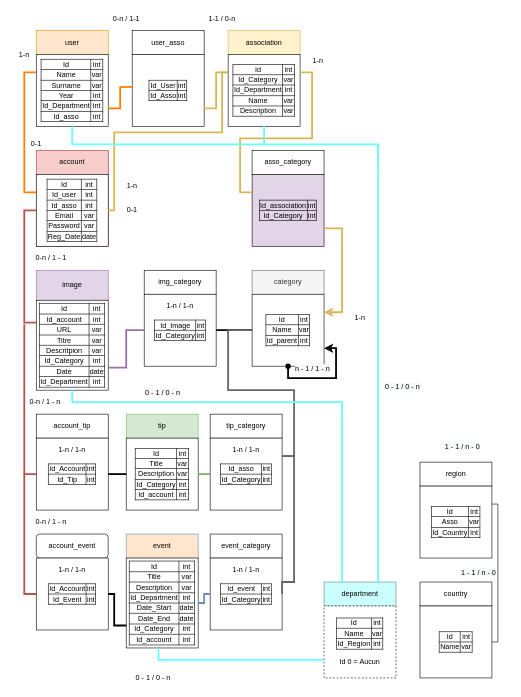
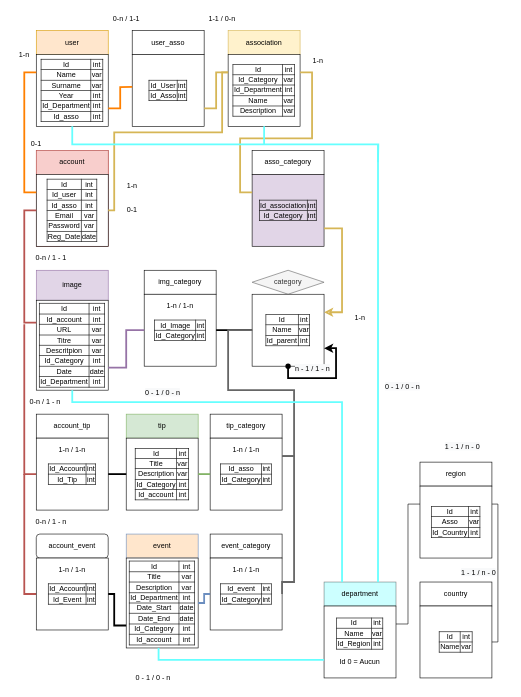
(288, 282) -> (288, 282)
none -> (408, 564)
(360, 642) -> (360, 642)
